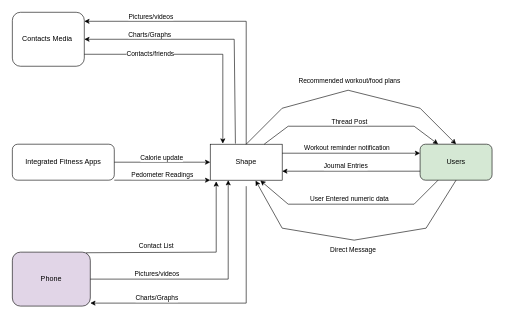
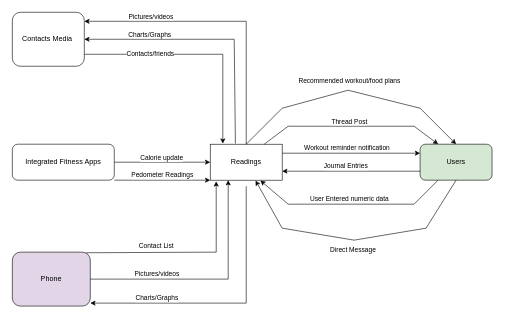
(246, 162) -> (246, 162)
